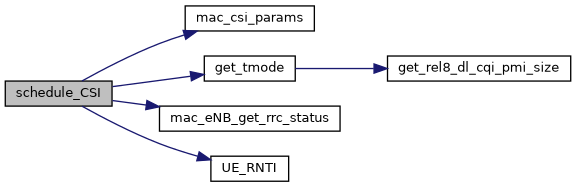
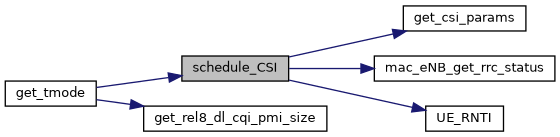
(250, 18) -> (465, 18)
(151, 81) -> (133, 83)
